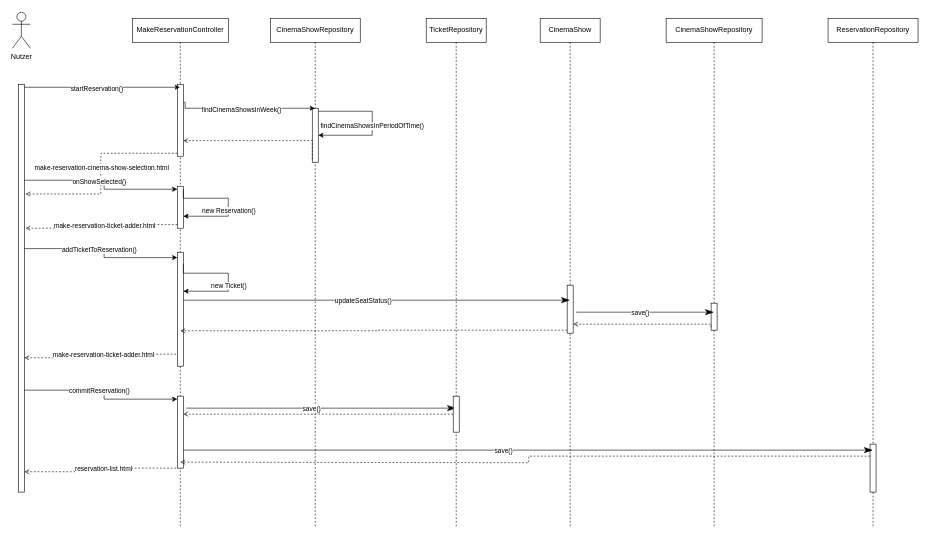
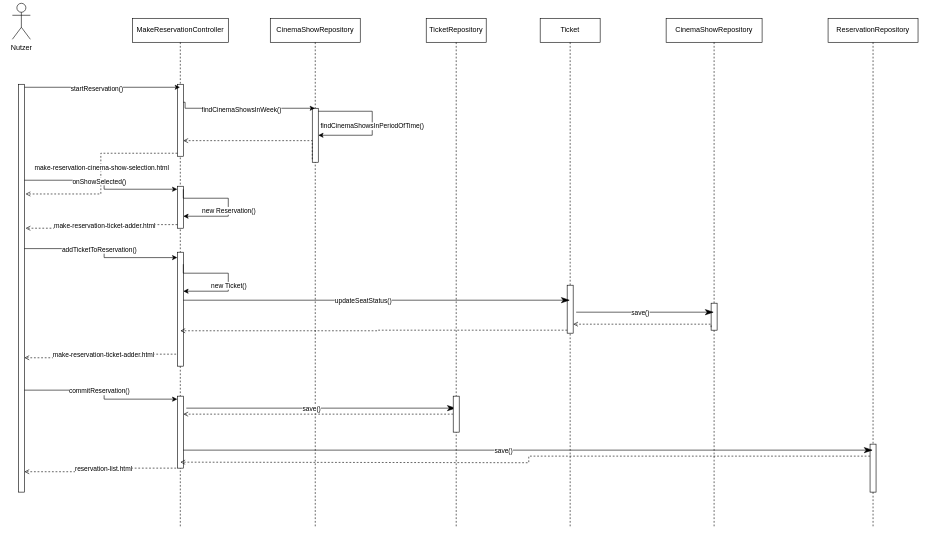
(21, 30) -> (21, 21)
(570, 30) -> (570, 30)
